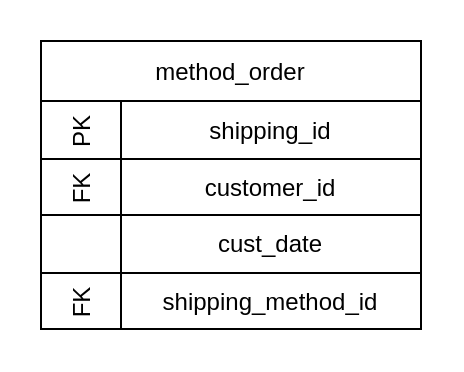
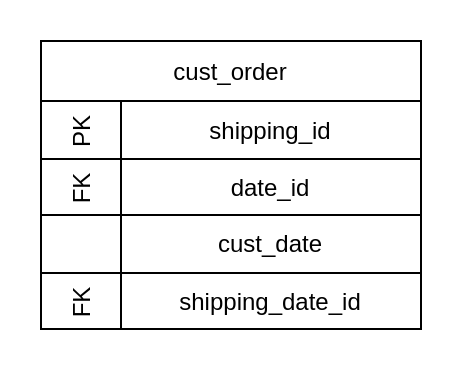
(230, 72) -> (230, 72)
(270, 188) -> (270, 188)
(270, 302) -> (270, 302)
